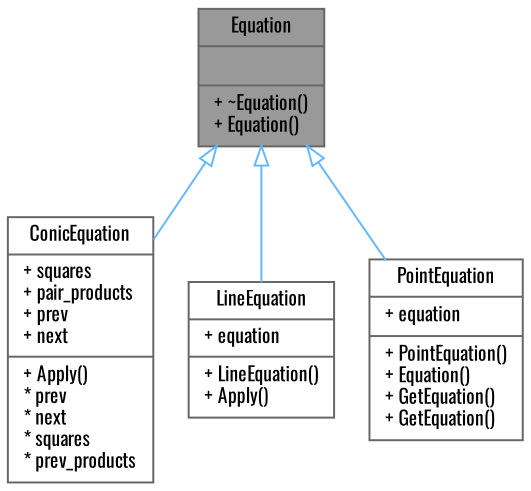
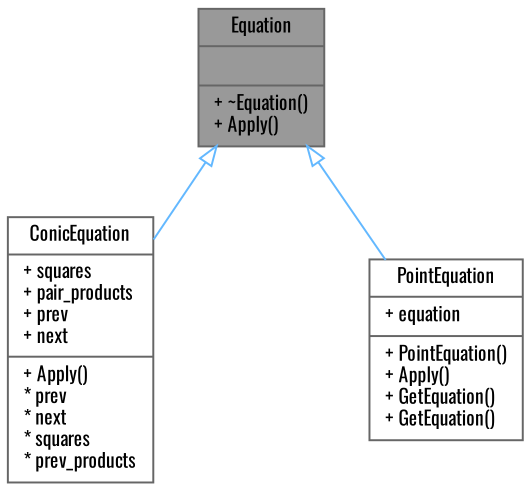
(256, 126) -> (247, 126)
(261, 350) -> none
(427, 376) -> (418, 376)
